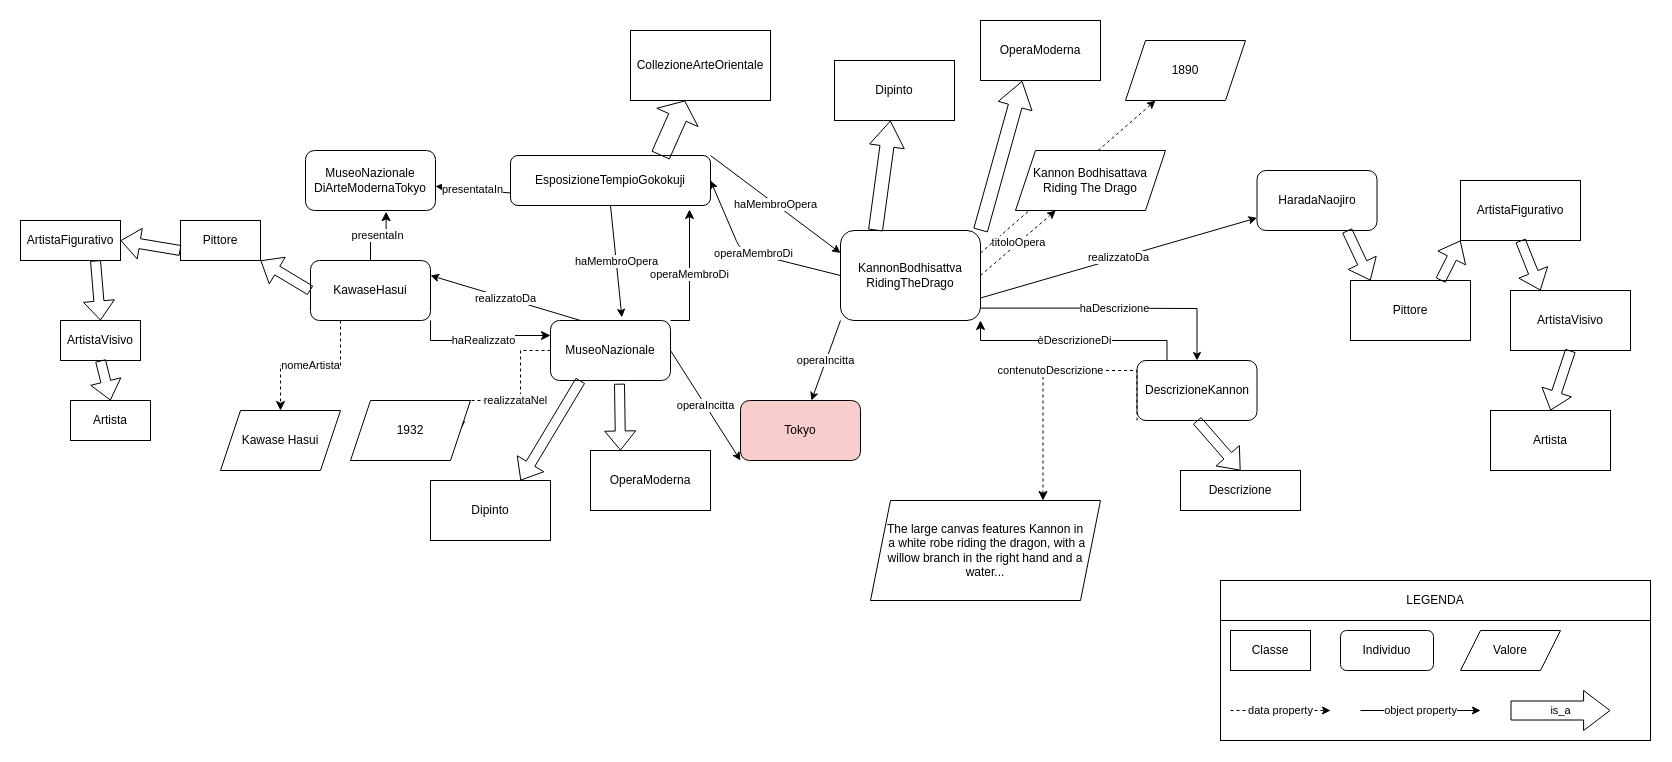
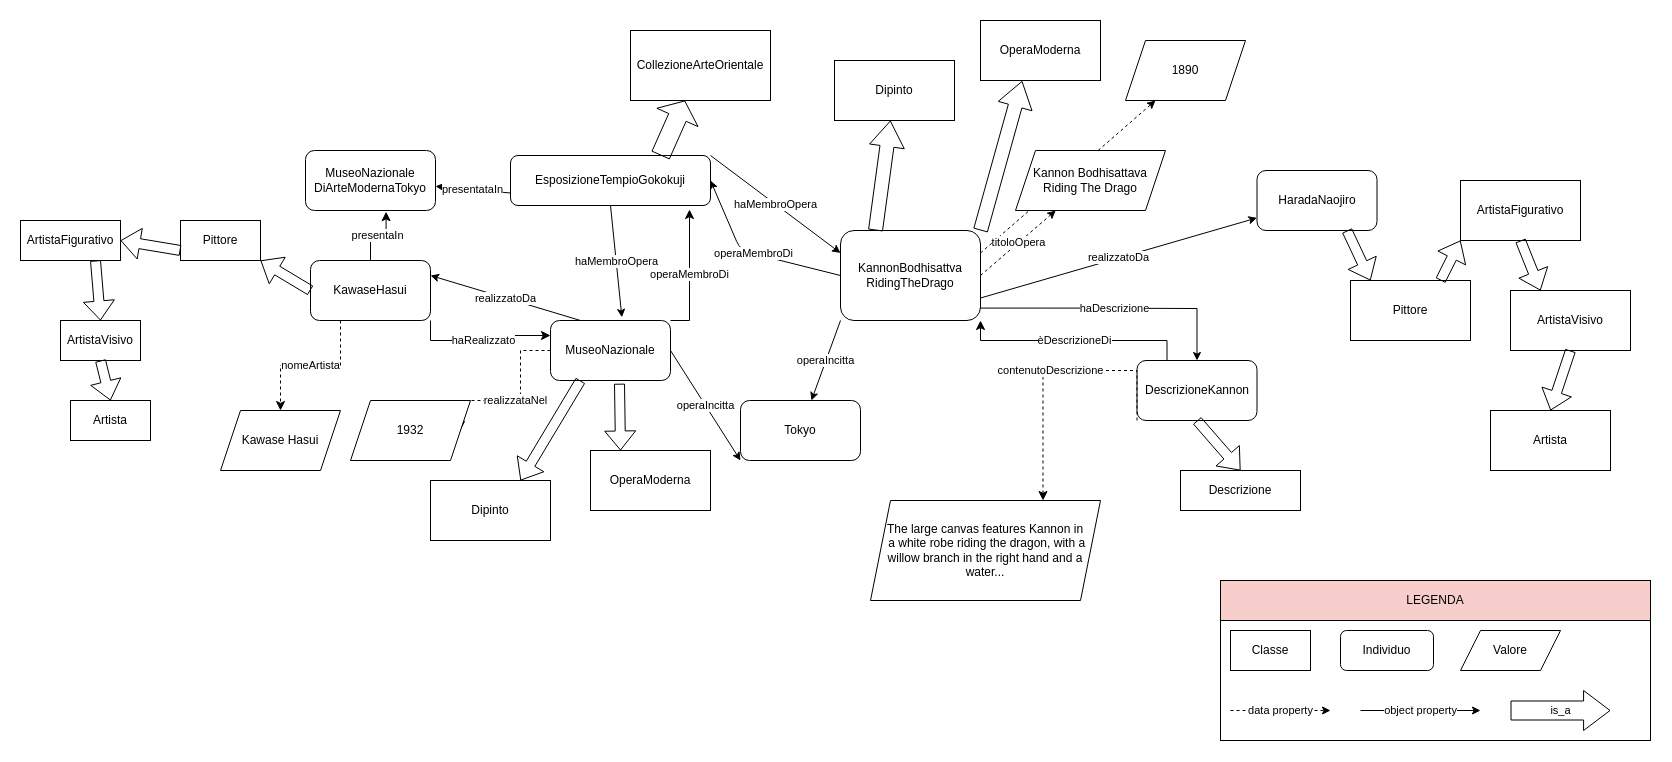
(801, 431) -> (801, 431)
(1436, 601) -> (1436, 601)
